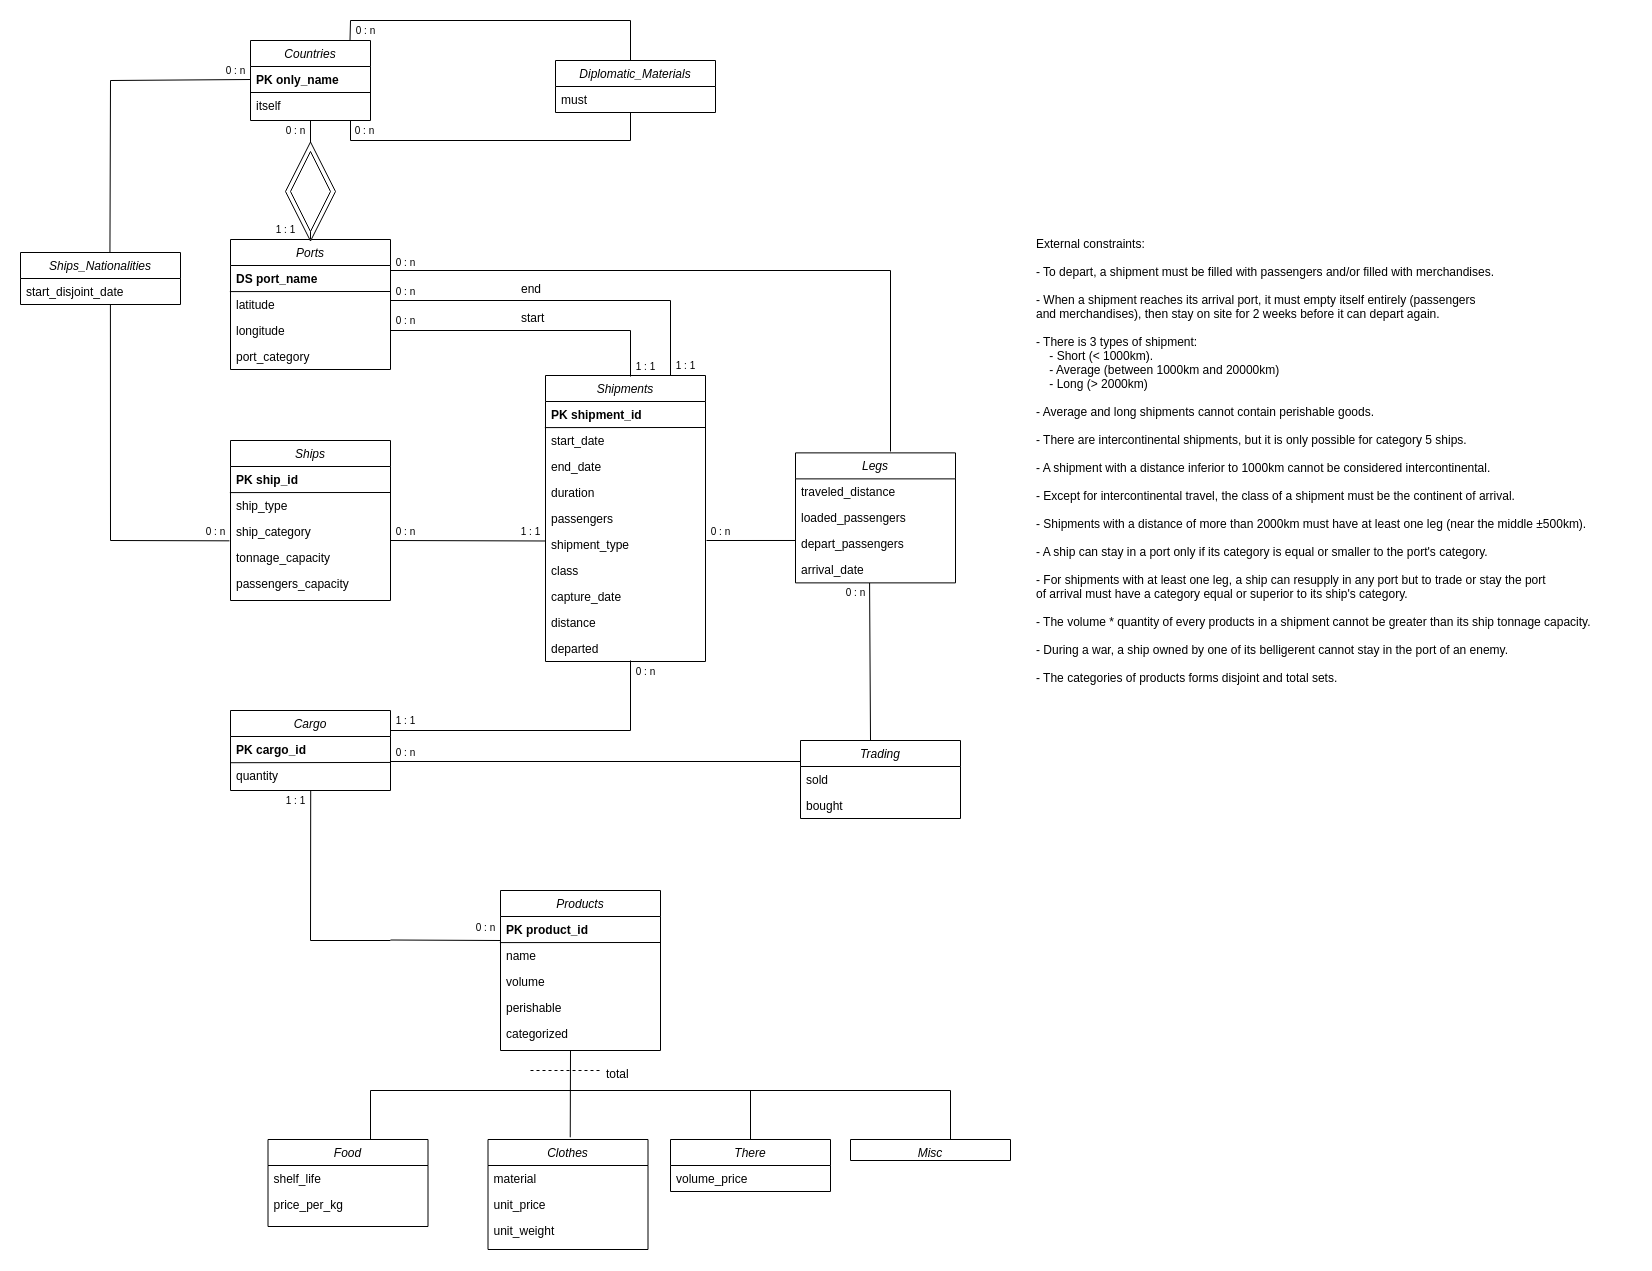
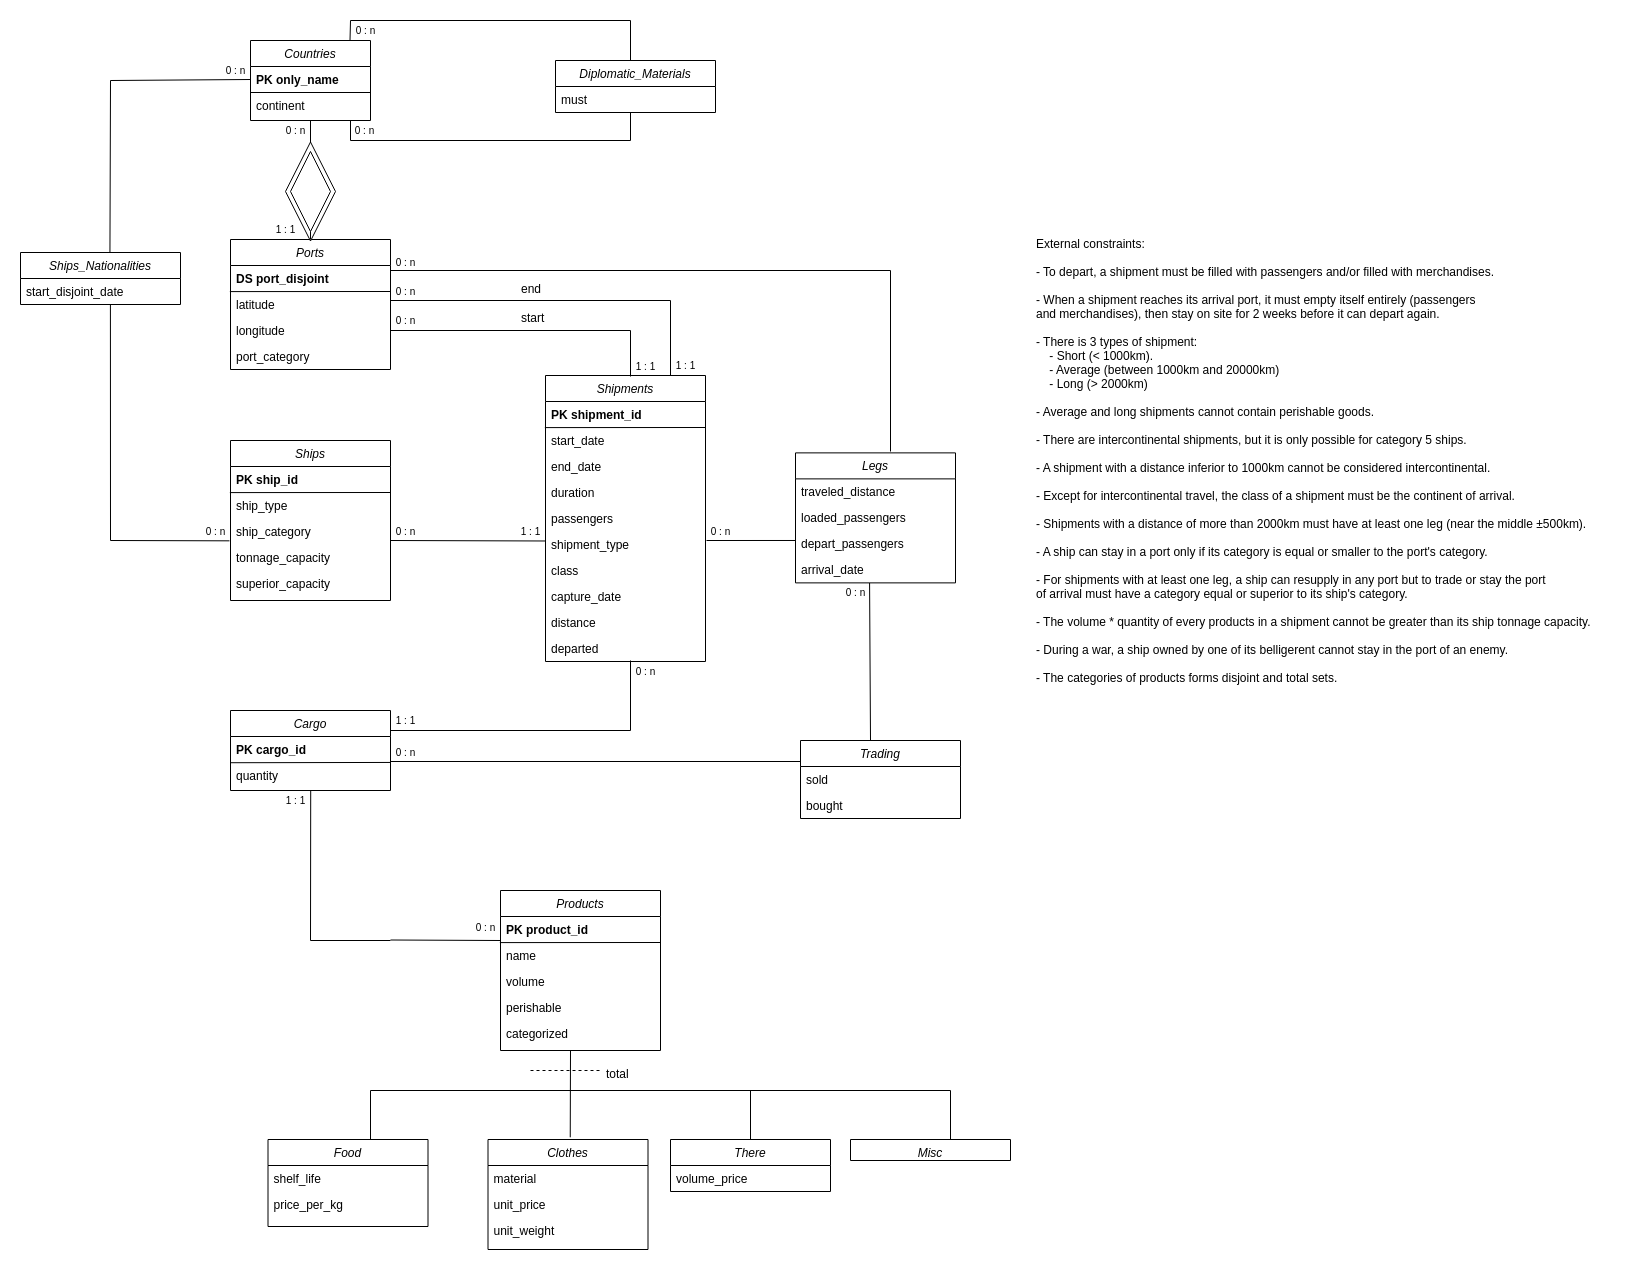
(273, 106) -> (285, 106)
(275, 279) -> (285, 279)
(298, 584) -> (290, 584)
